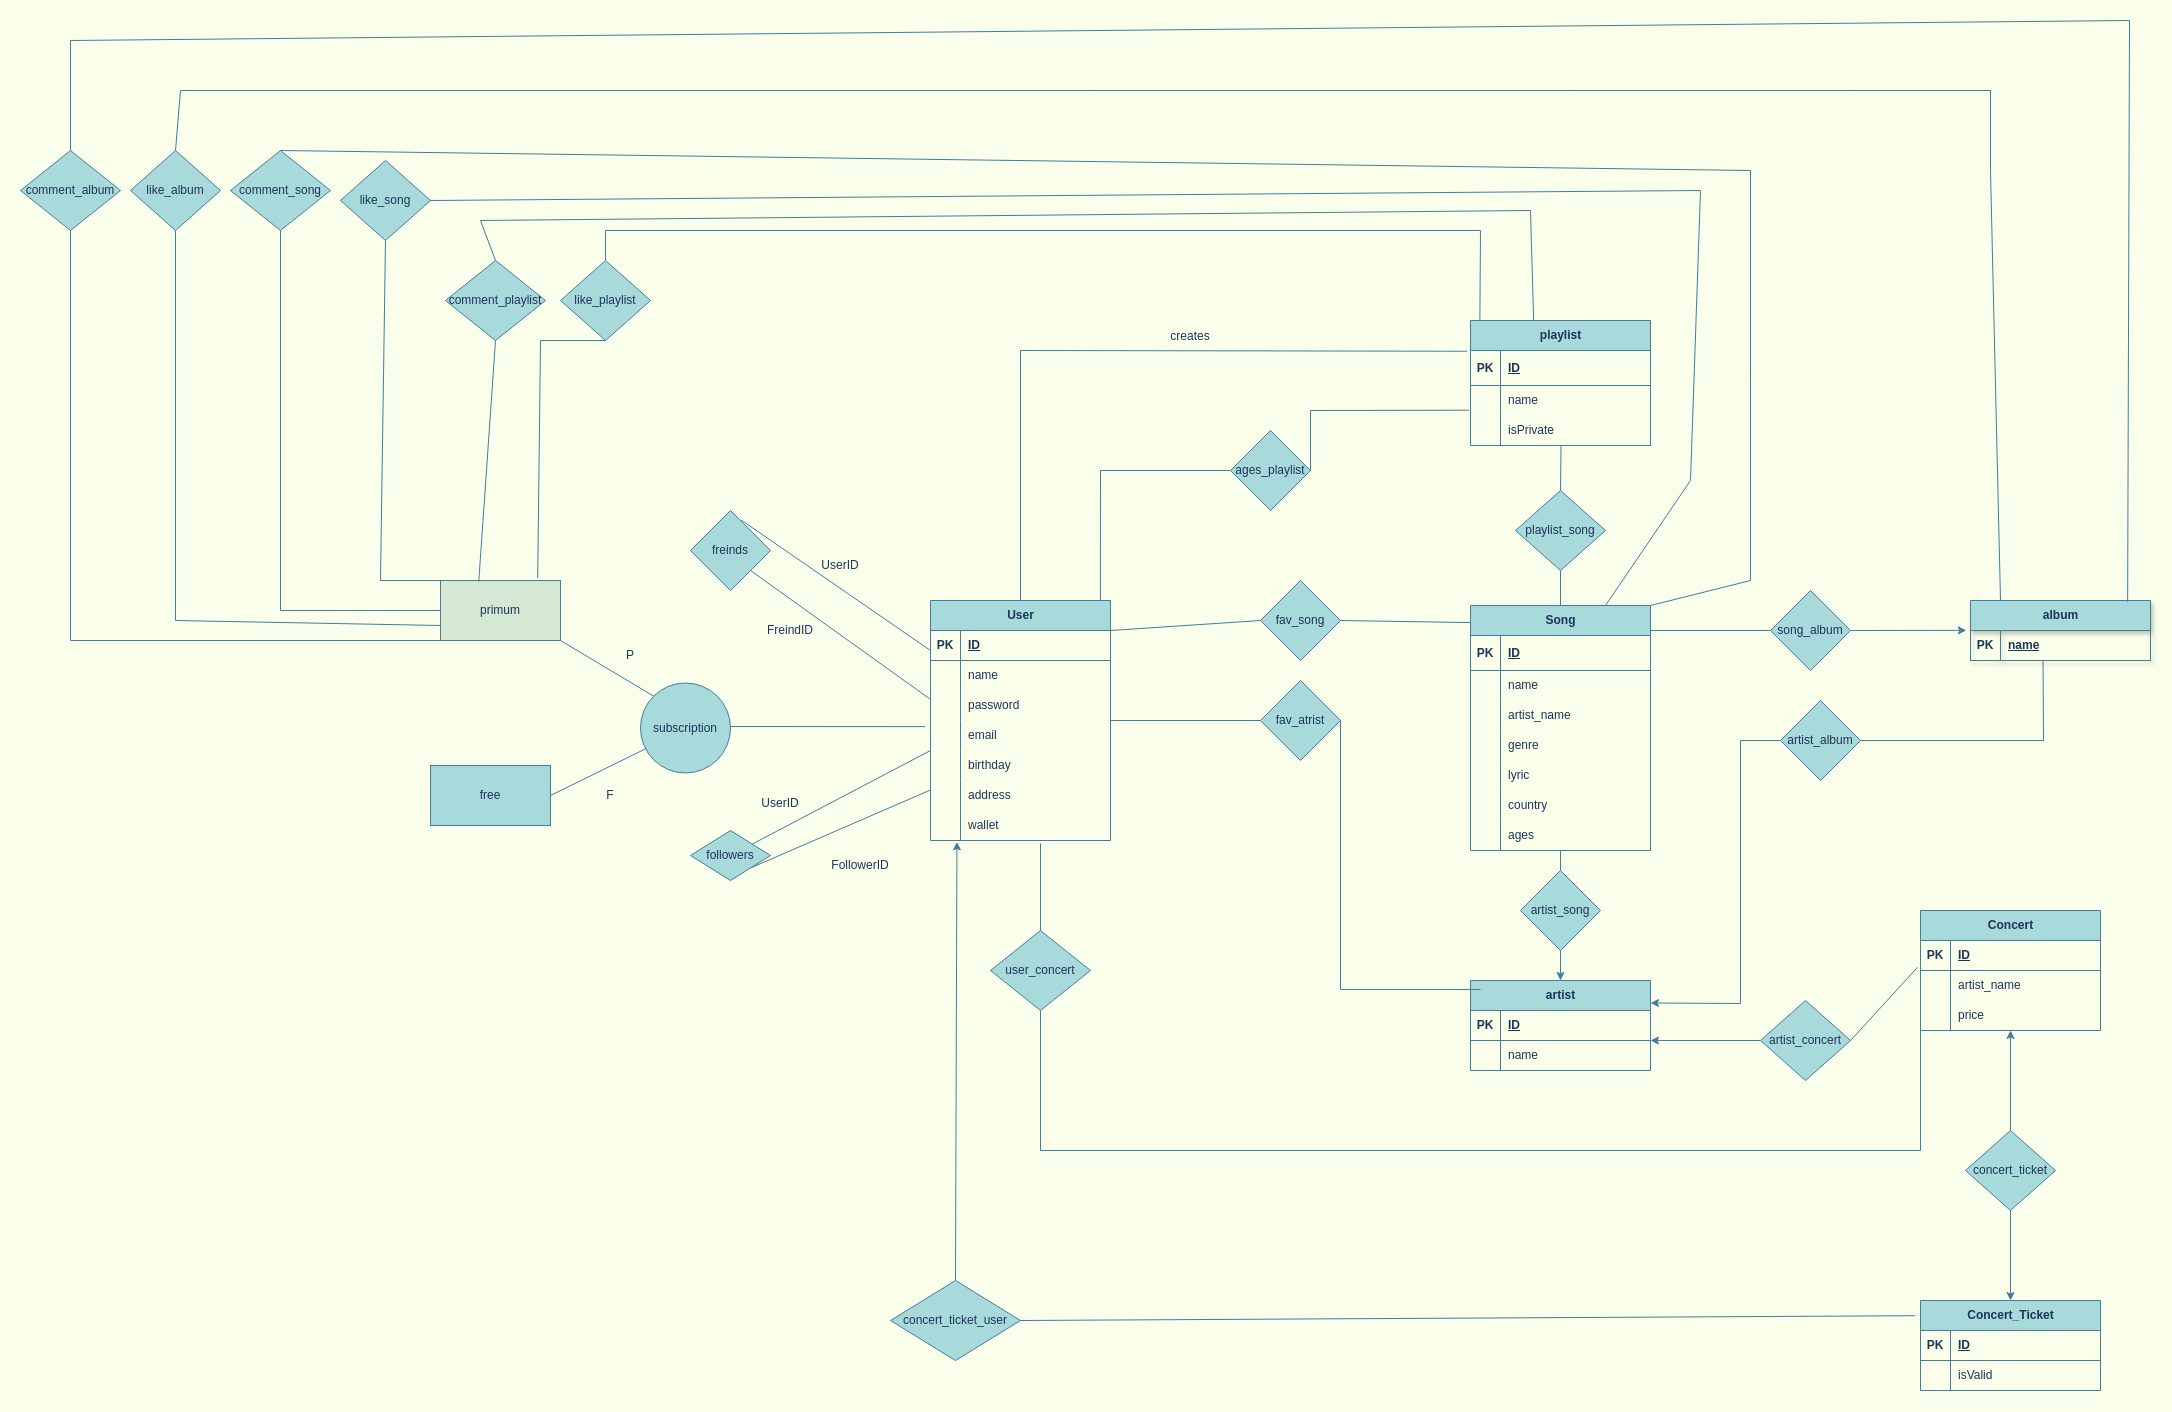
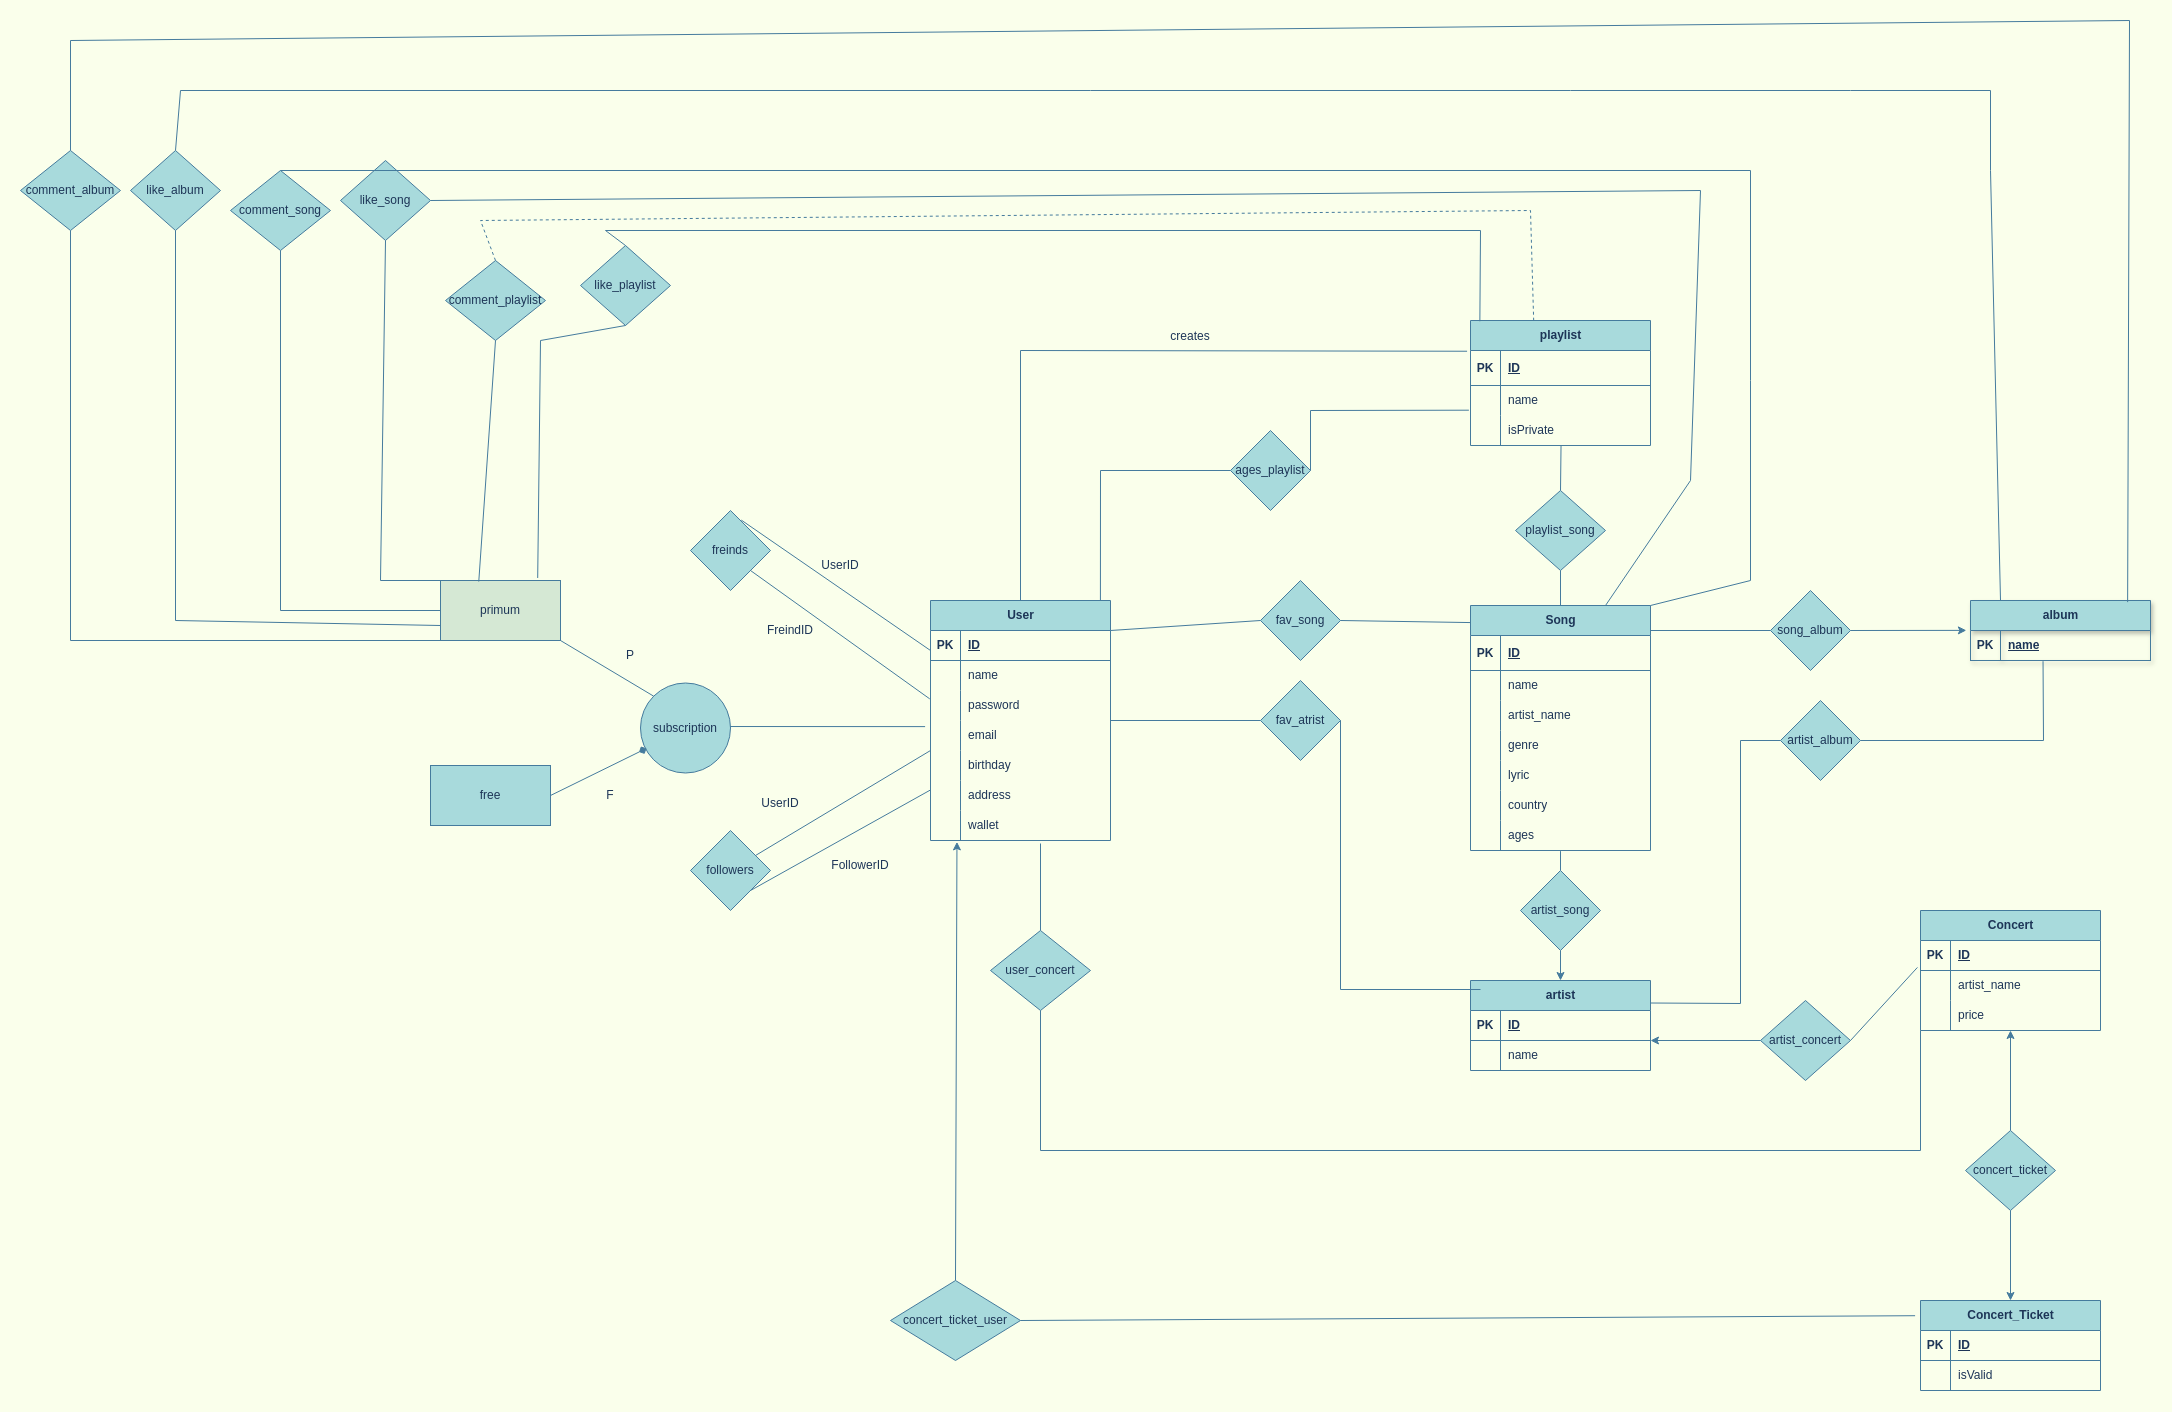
(281, 191) -> (281, 211)
(1040, 215) -> (1040, 215)
(606, 301) -> (626, 286)
(642, 751) -> (639, 752)
(731, 856) -> (731, 871)
(1659, 1003) -> (1657, 1003)
